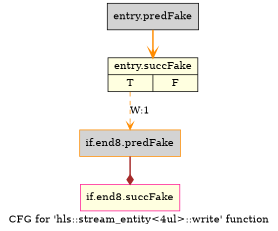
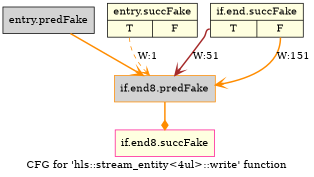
none -> (257, 20)
(153, 40) -> (103, 53)
(130, 166) -> (165, 111)
